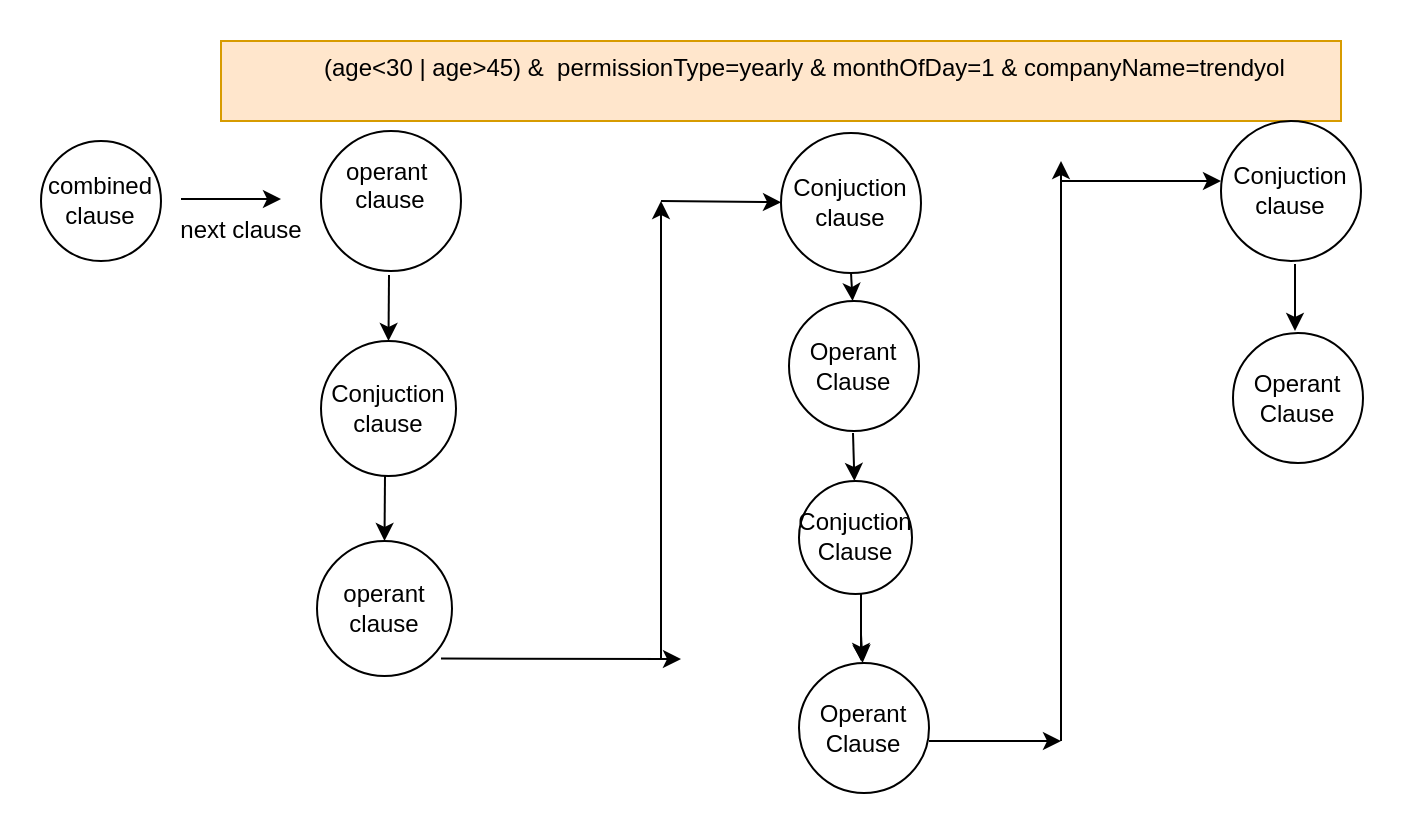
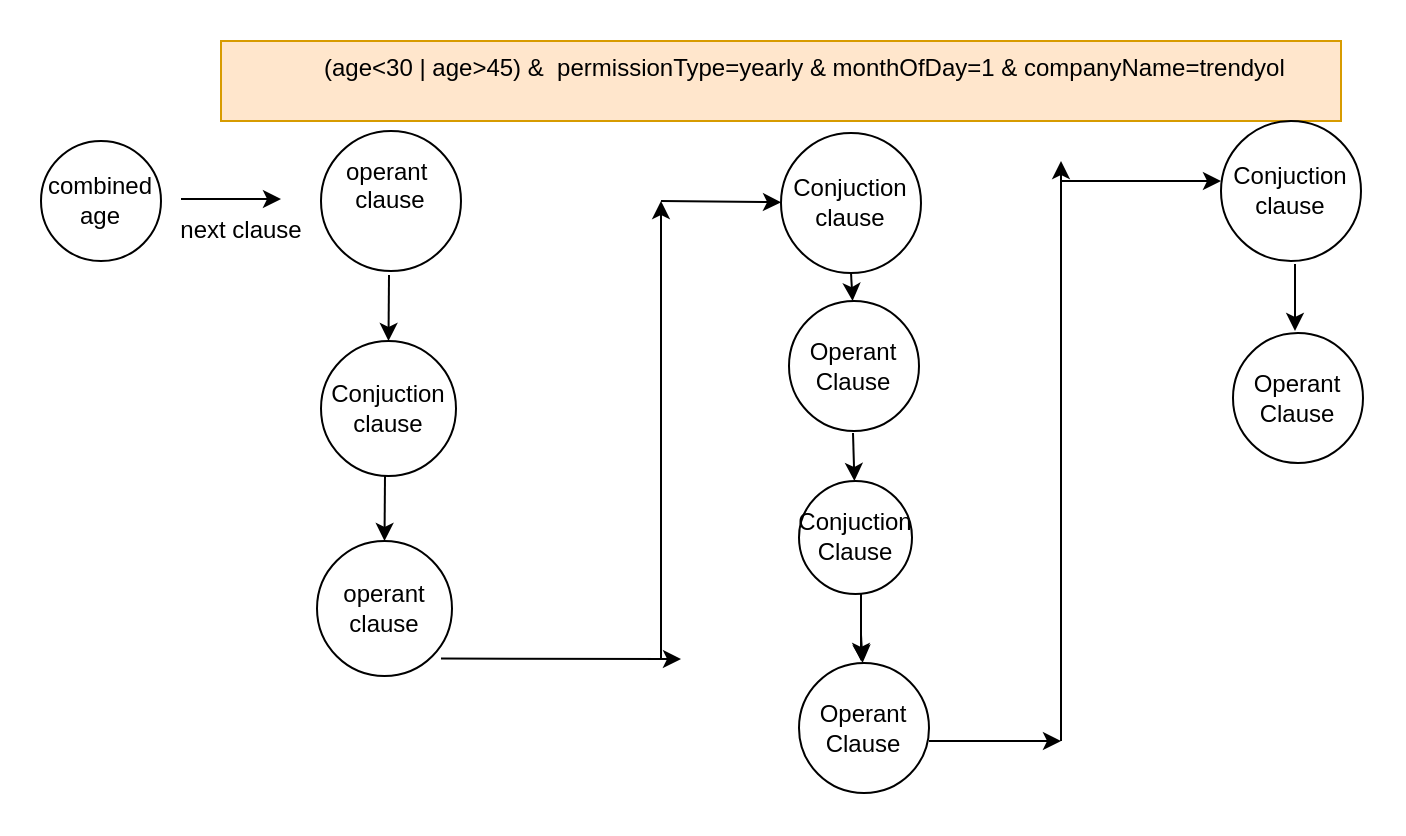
(101, 201) -> (101, 201)
